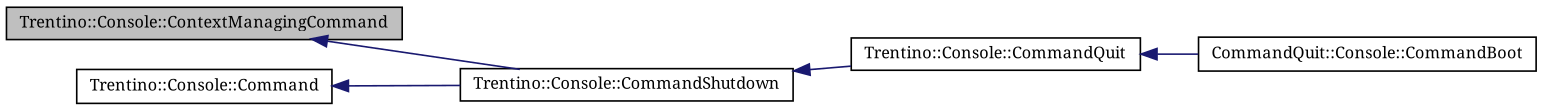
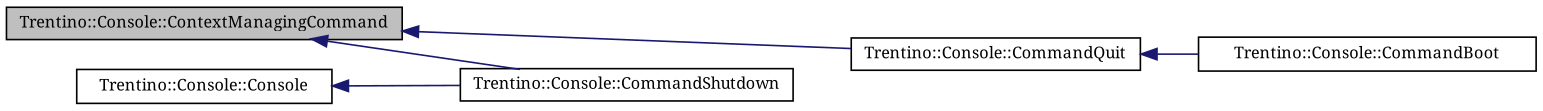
(1367, 54) -> (1367, 54)
(830, 68) -> (635, 40)
(204, 86) -> (204, 86)
